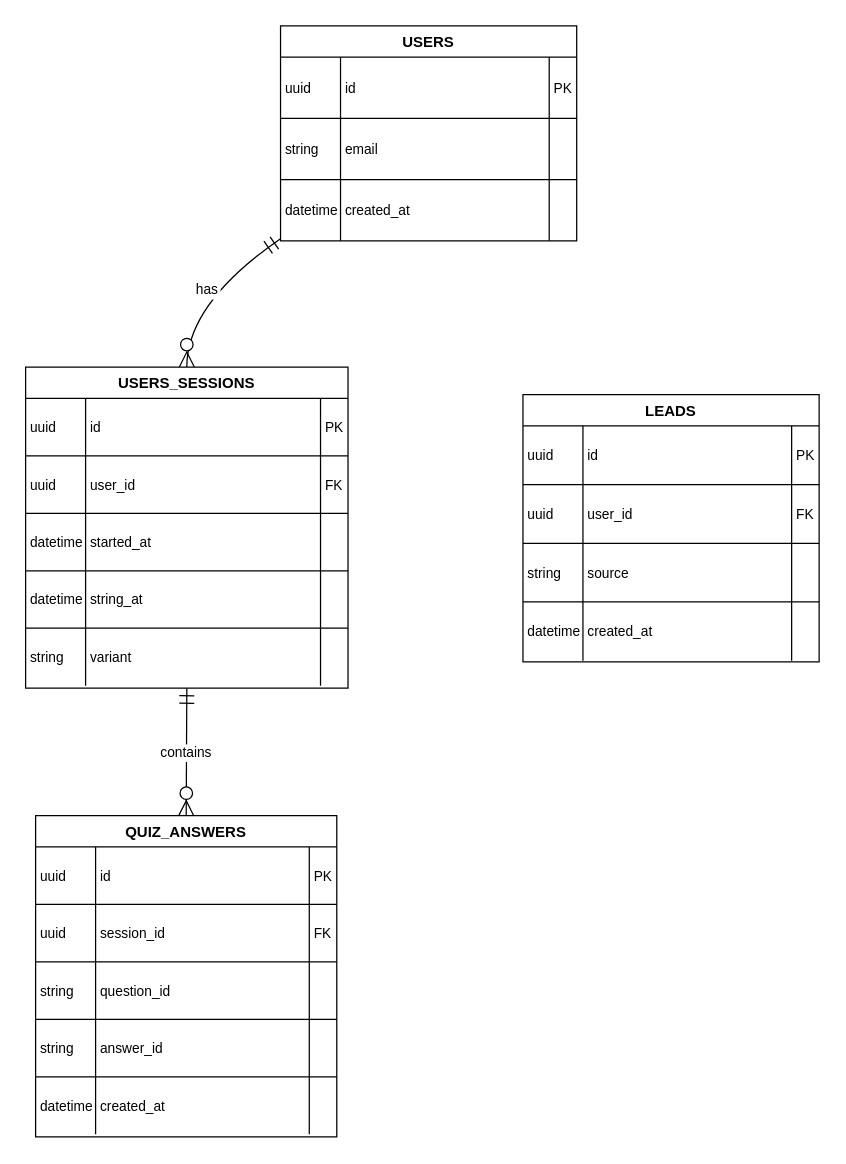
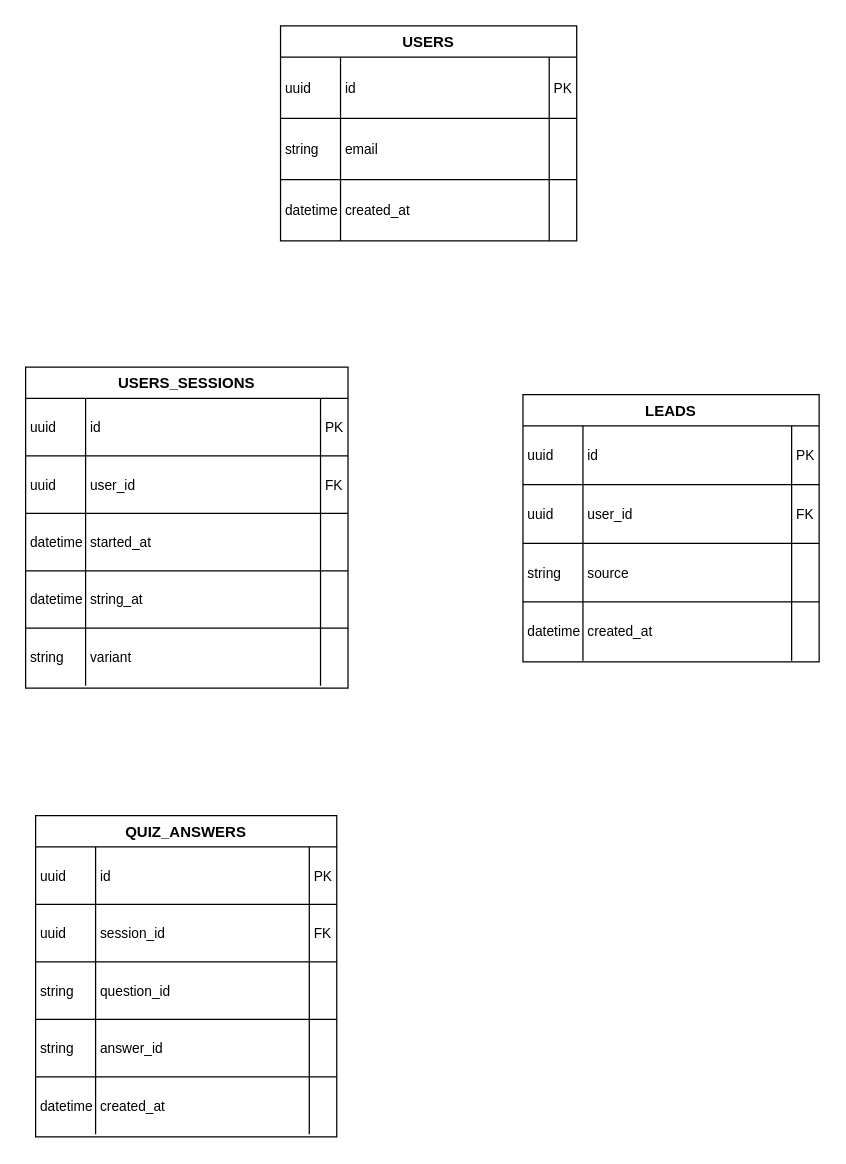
(218, 293) -> none
(187, 754) -> none
